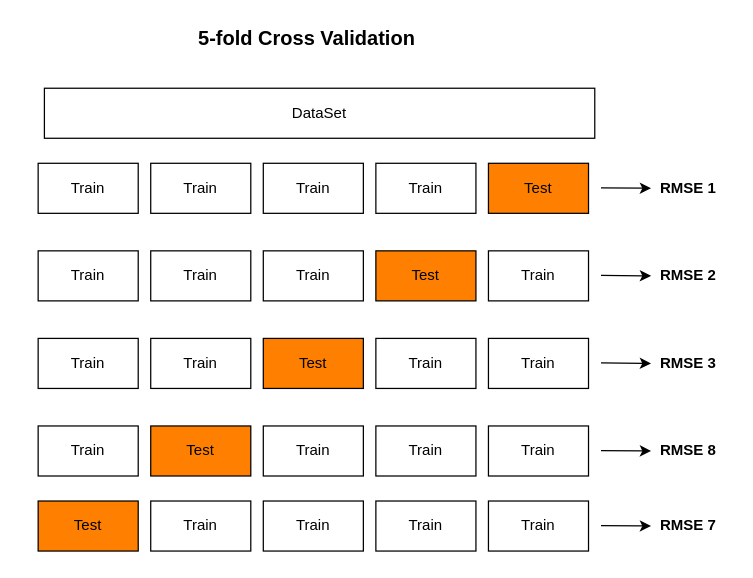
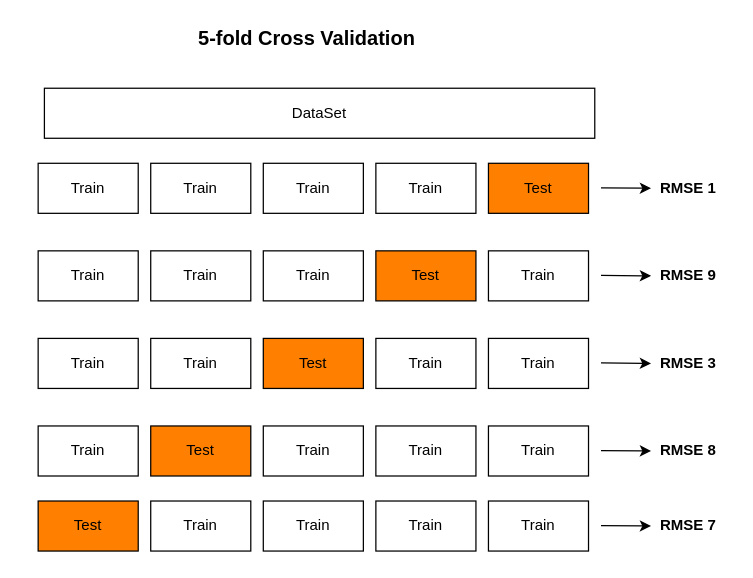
(688, 276) -> (688, 276)
